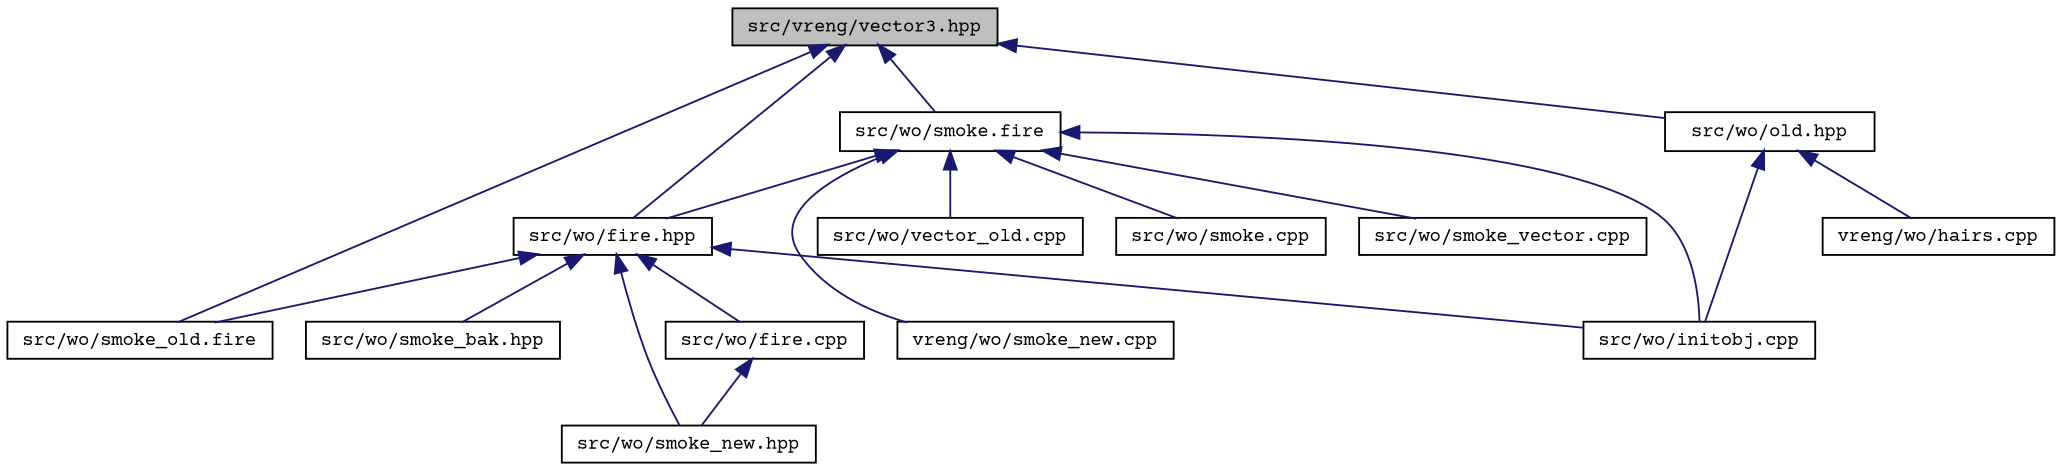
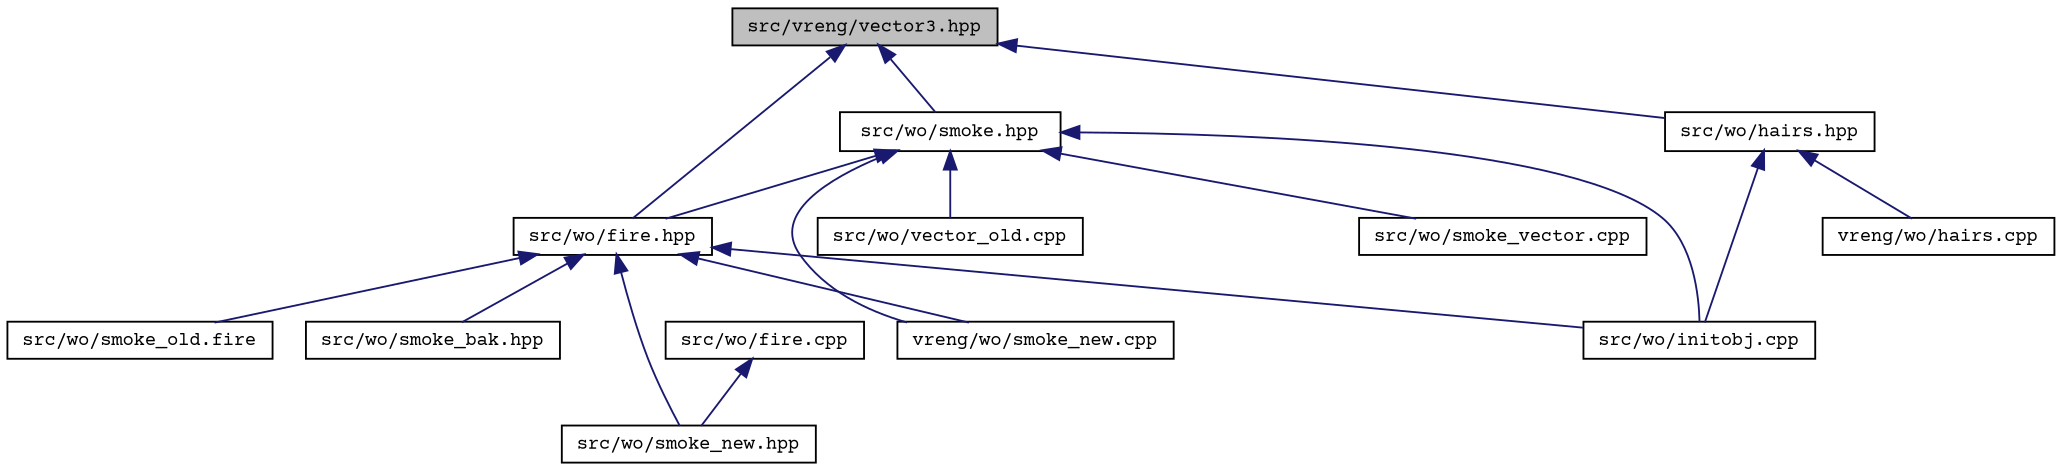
(950, 132) -> (950, 132)
(1770, 132) -> (1770, 132)
(494, 187) -> none
(1221, 236) -> none
(697, 294) -> (806, 284)
